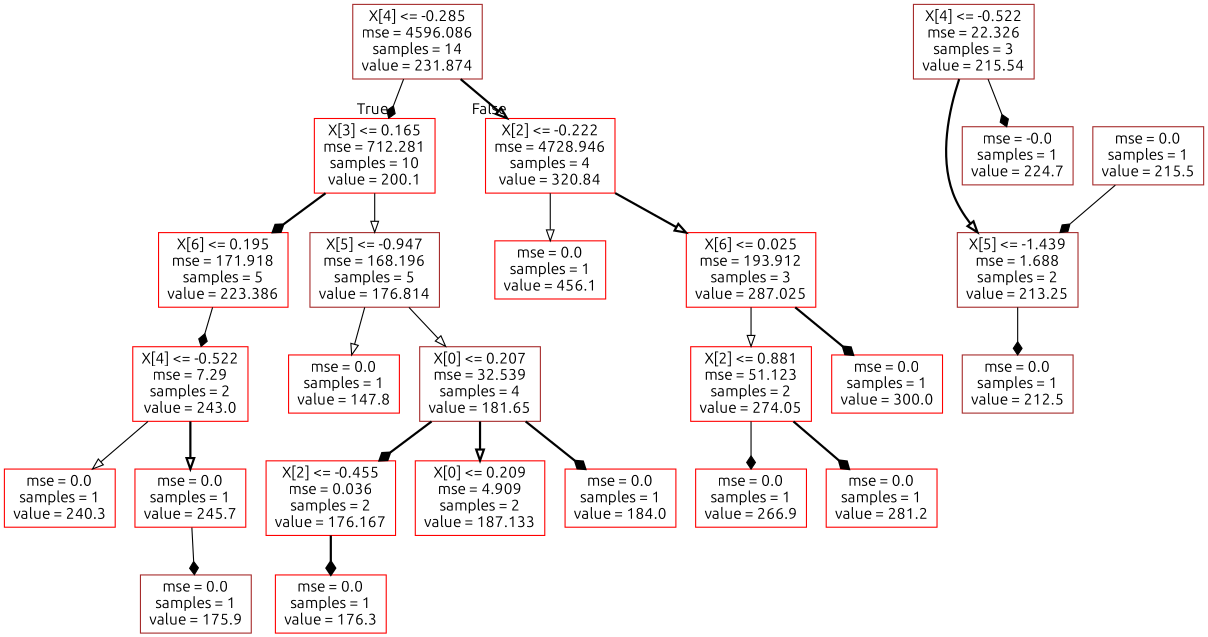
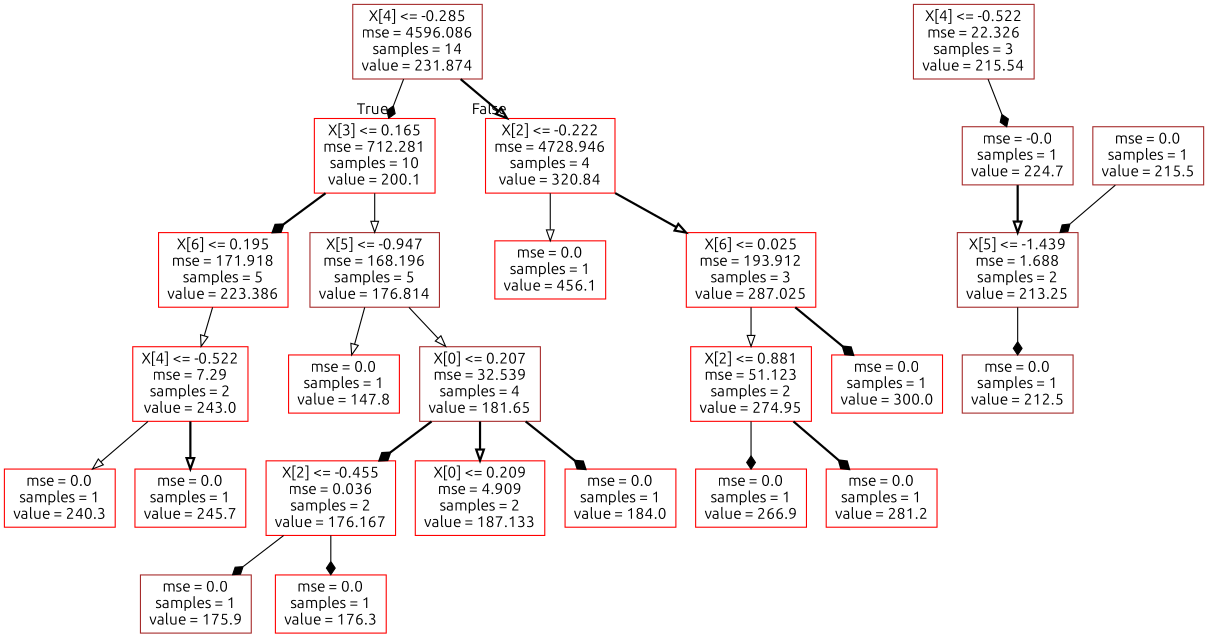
(946, 153) -> (1018, 203)
(208, 322) -> (208, 322)
(751, 384) -> (751, 384)
(193, 544) -> (263, 551)
(331, 548) -> (331, 548)
